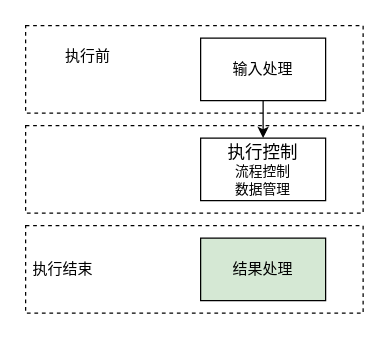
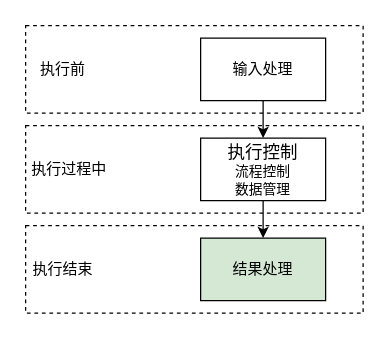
(88, 57) -> (63, 69)
none -> (69, 169)
none -> (263, 224)
